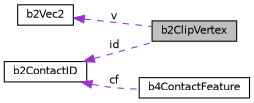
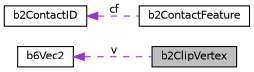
(46, 15) -> (46, 57)
(125, 50) -> none
(194, 88) -> (194, 16)
